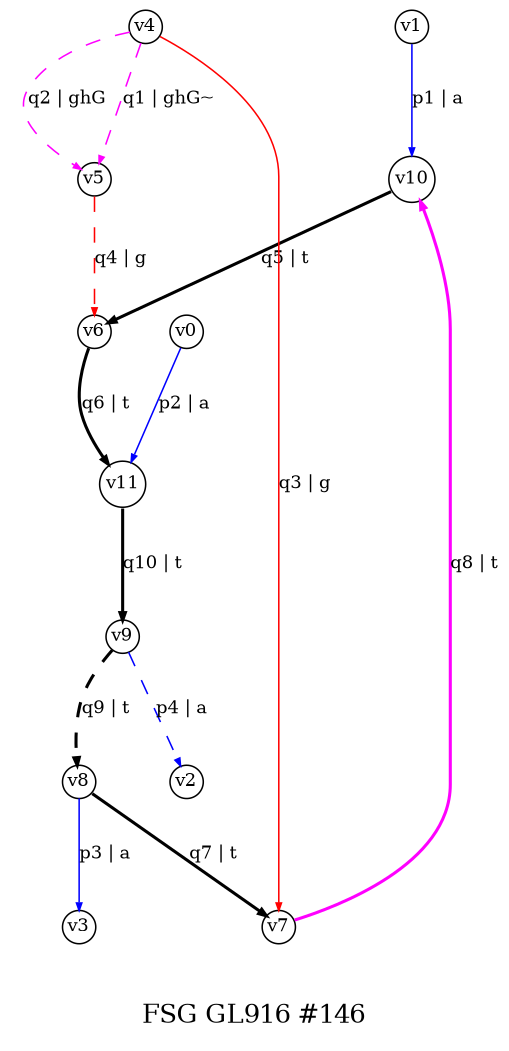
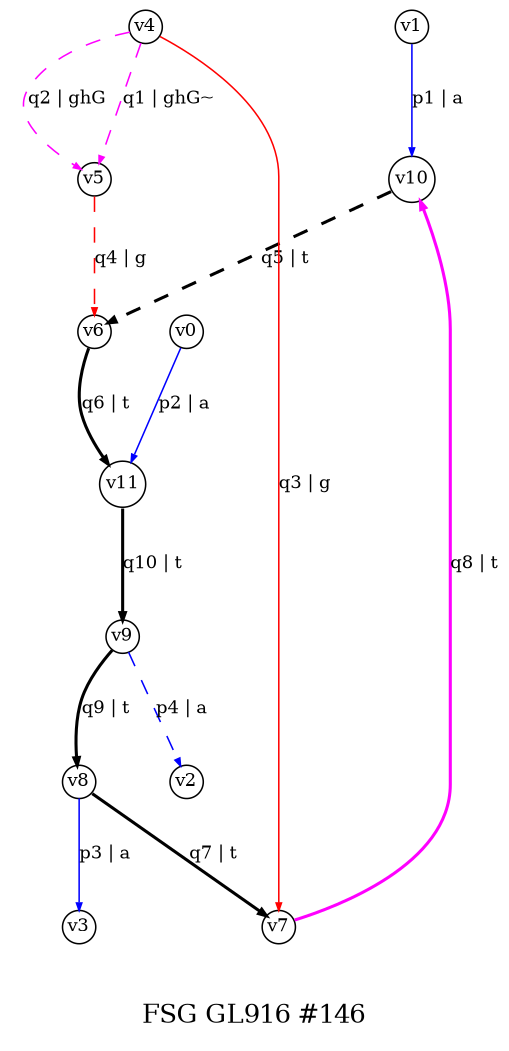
(253, 256) -> (253, 256)
(82, 699) -> (82, 699)
